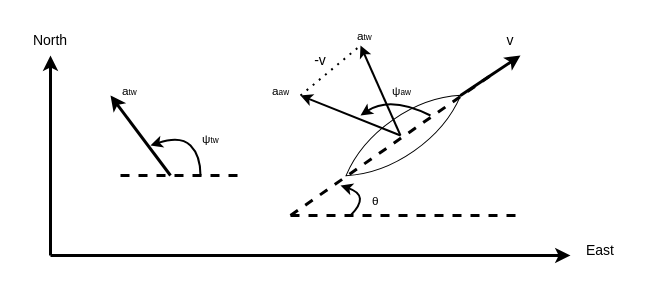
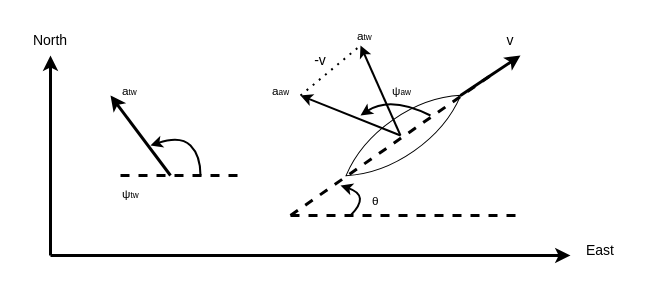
(211, 136) -> (131, 191)
